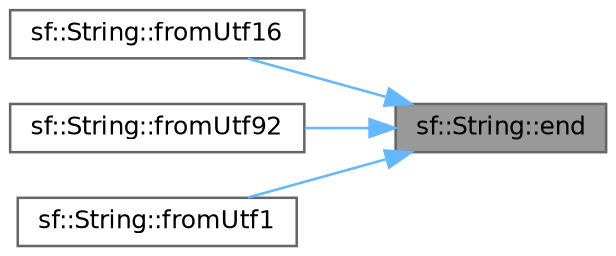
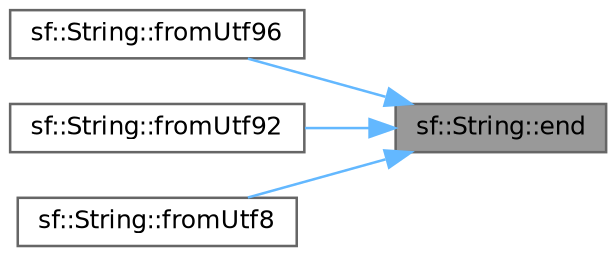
(157, 34) -> (157, 34)
(157, 222) -> (157, 222)
